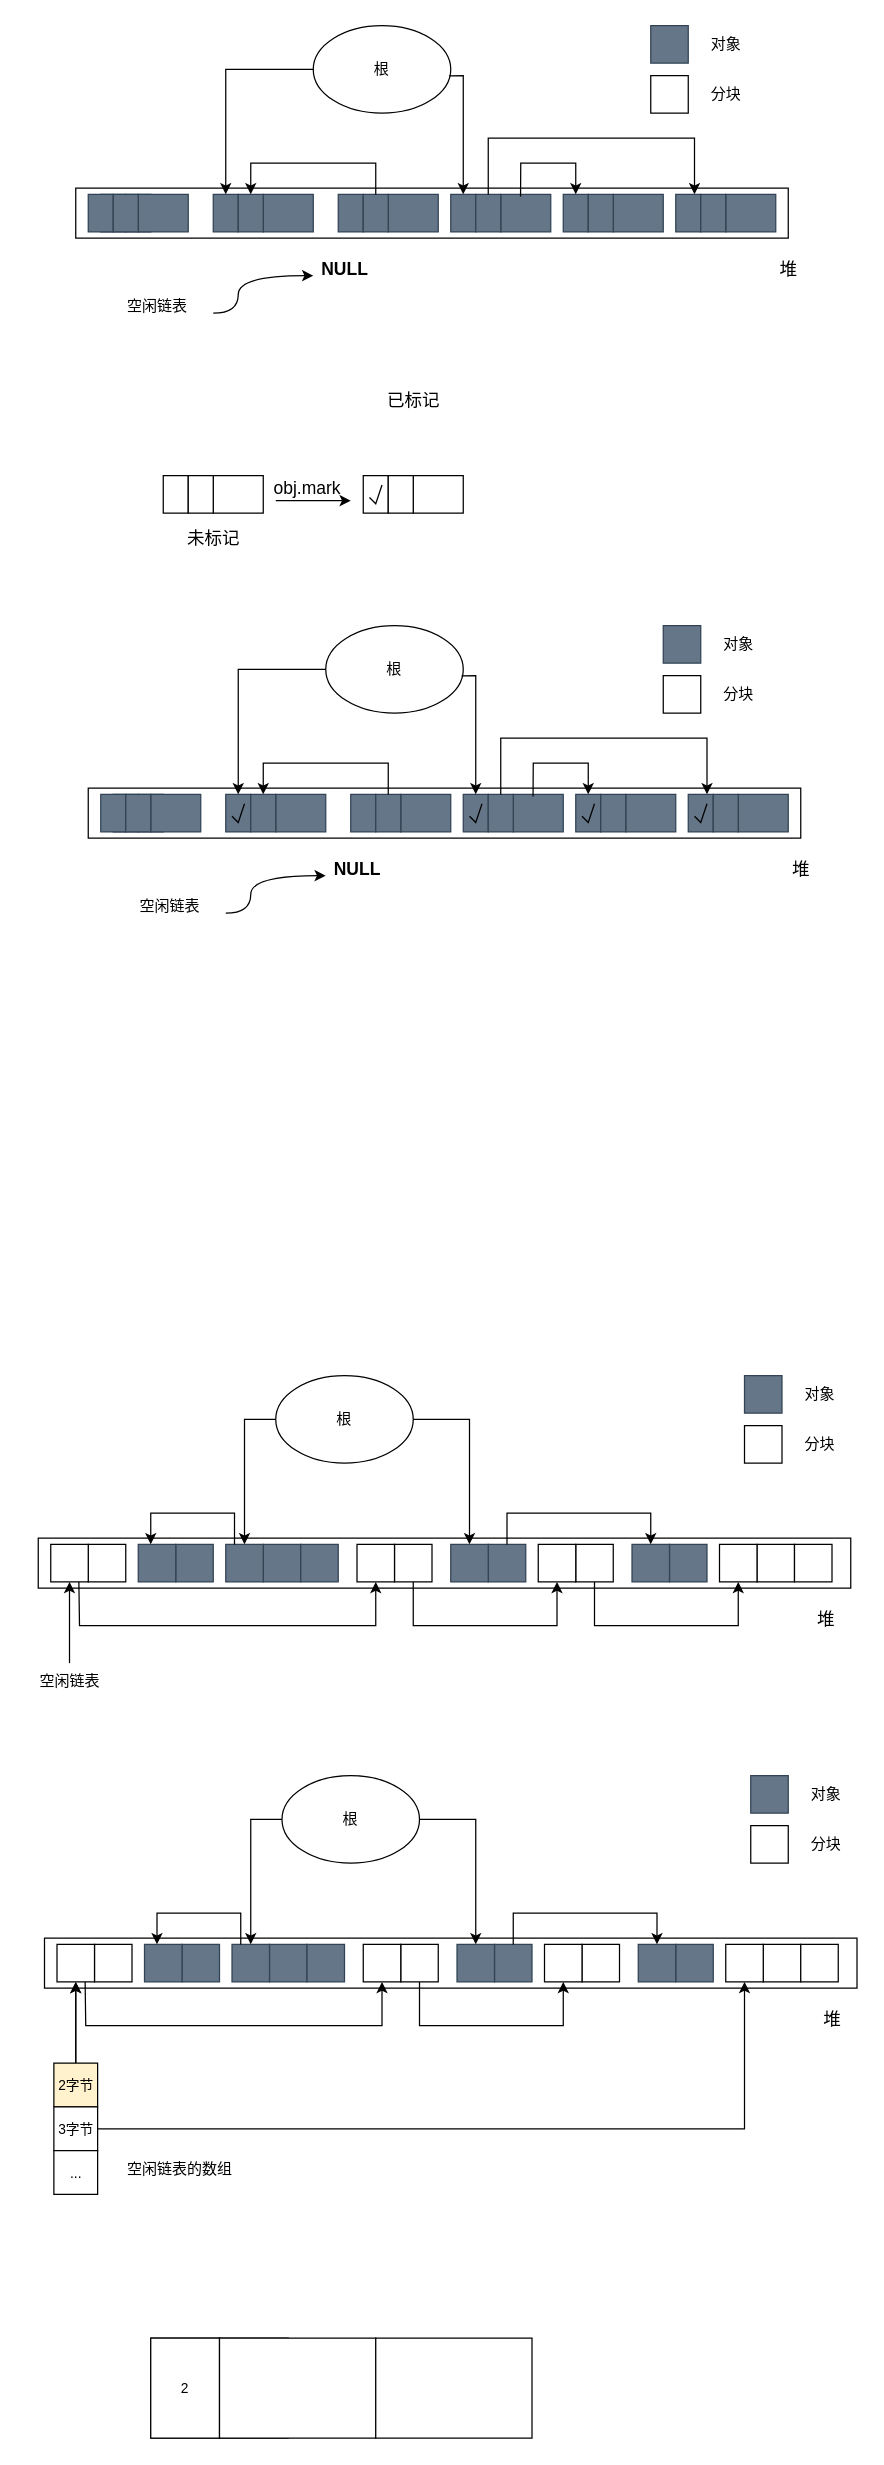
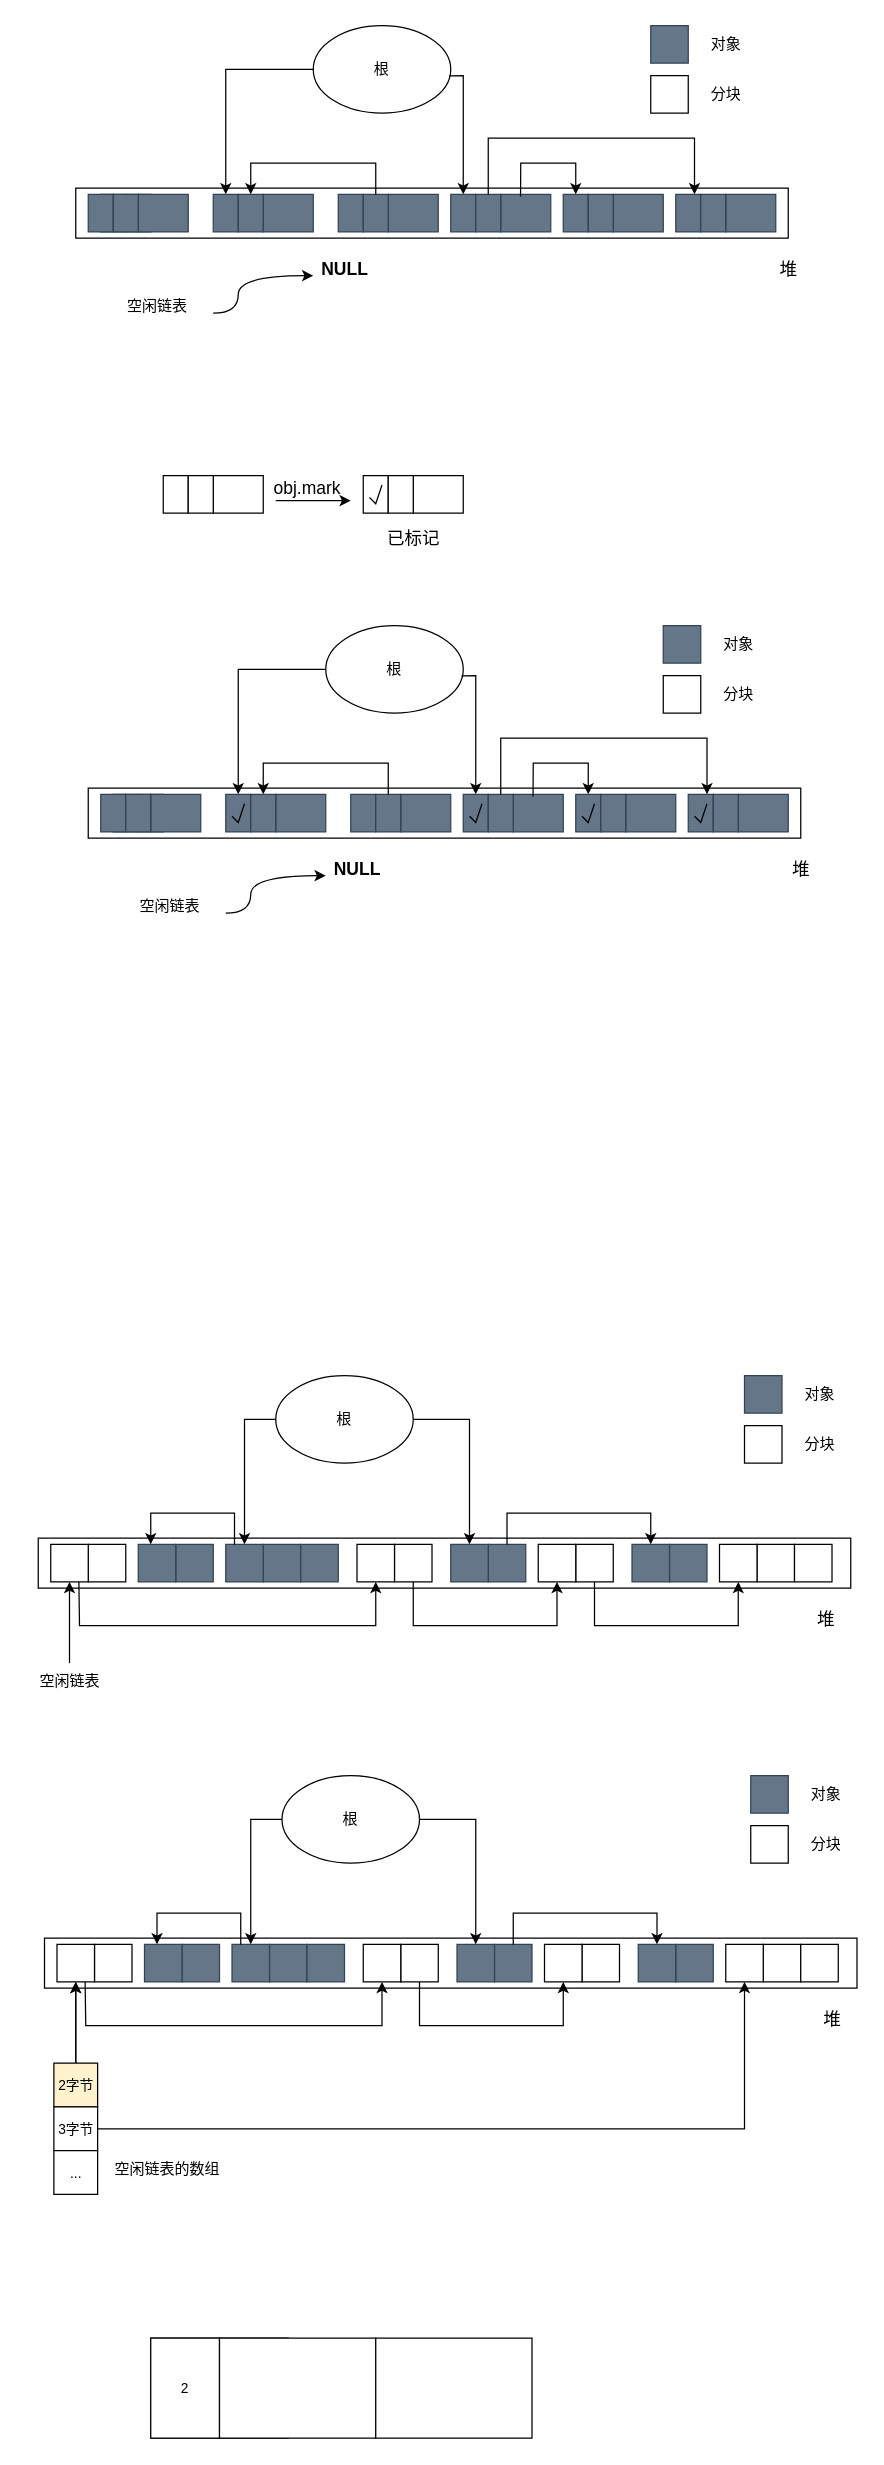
(413, 401) -> (413, 538)
(213, 538) -> none
(179, 2169) -> (166, 2169)
